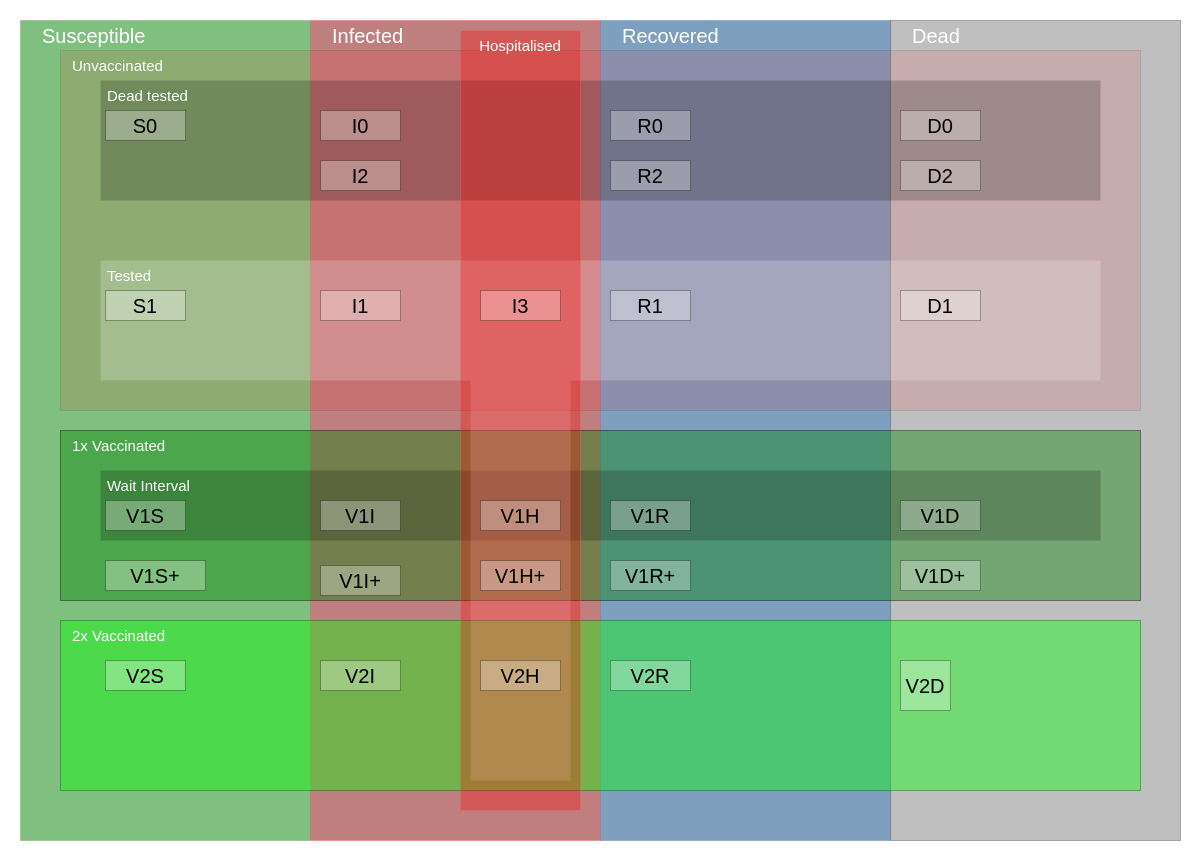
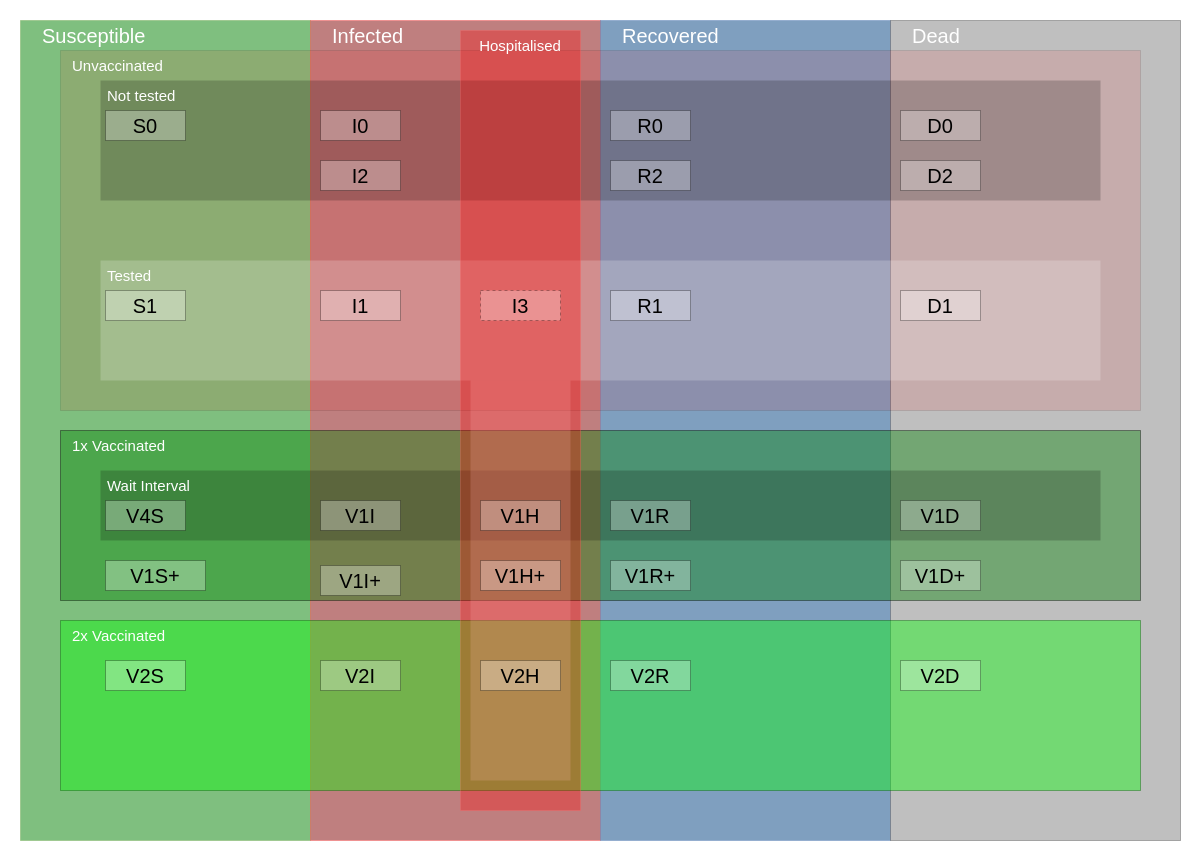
(152, 96) -> (148, 96)
(521, 306) -> (521, 306)
(146, 516) -> (146, 516)
(926, 686) -> (941, 676)
